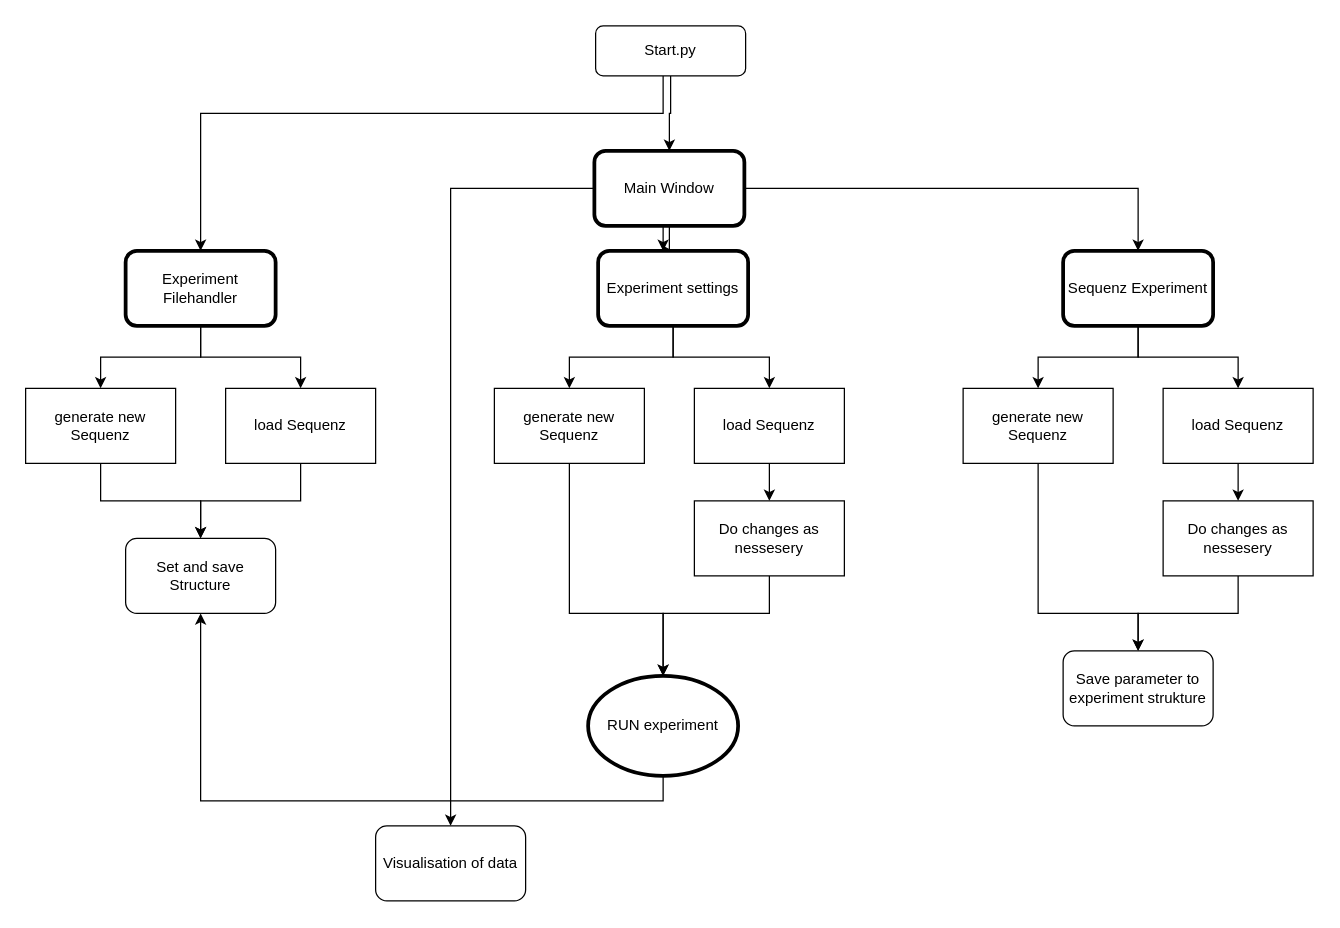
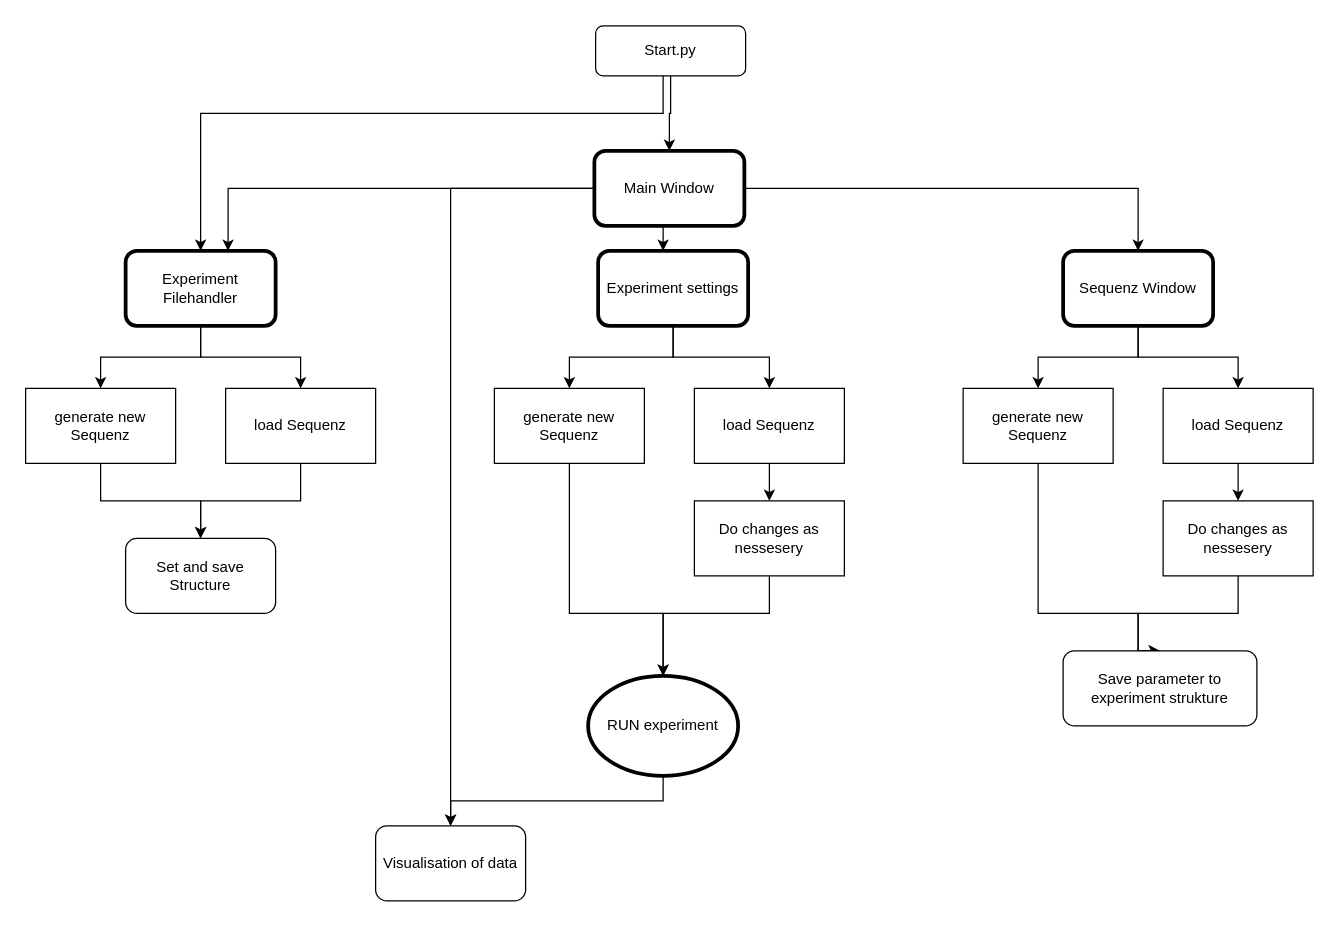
(669, 238) -> (311, 188)
(1138, 288) -> (1138, 288)
(1138, 688) -> (1160, 688)
(235, 801) -> (453, 801)
